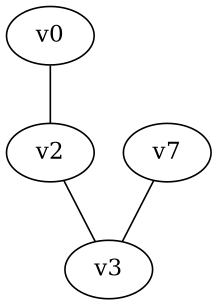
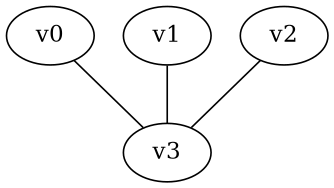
(50, 94) -> (109, 94)
(167, 153) -> (167, 36)
